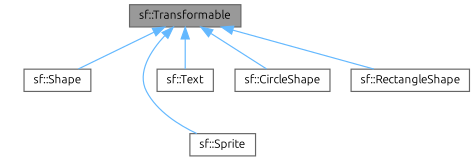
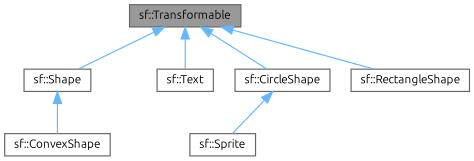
(148, 93) -> (248, 117)
none -> (57, 145)
